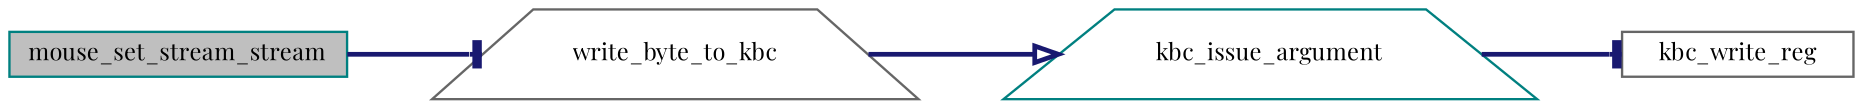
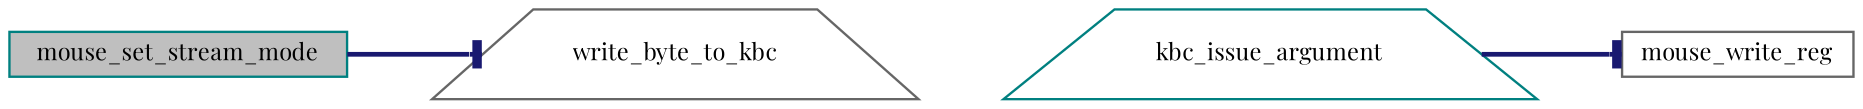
(178, 54) -> (178, 54)
(951, 54) -> none
(1738, 54) -> (1738, 54)
